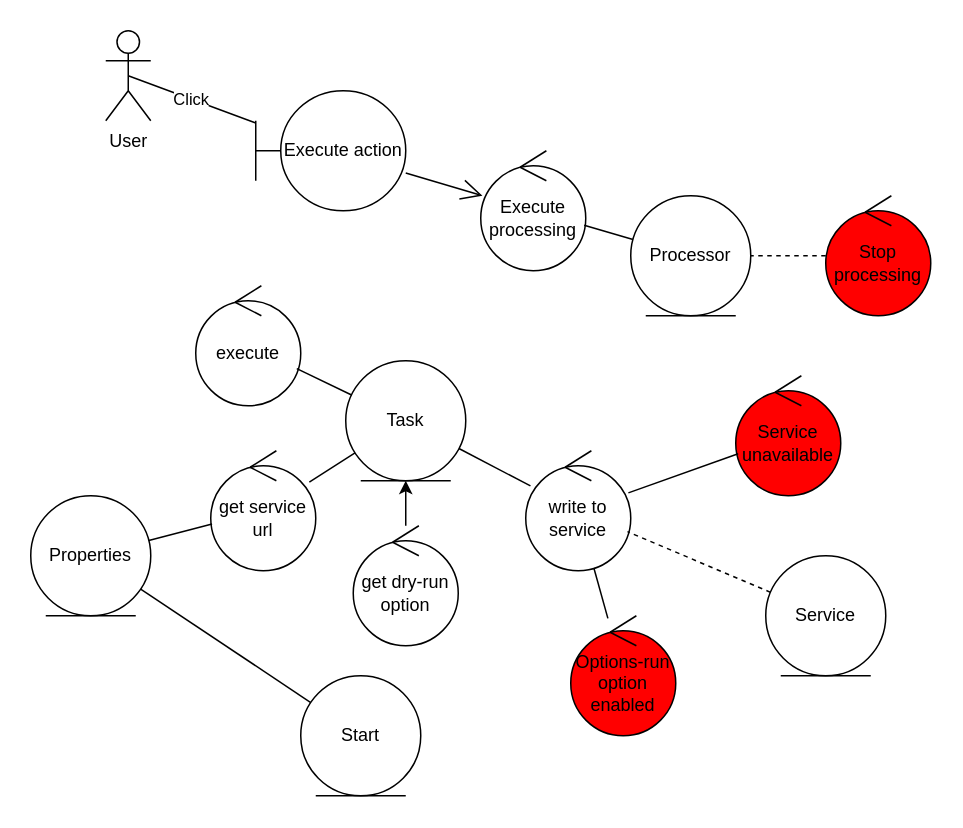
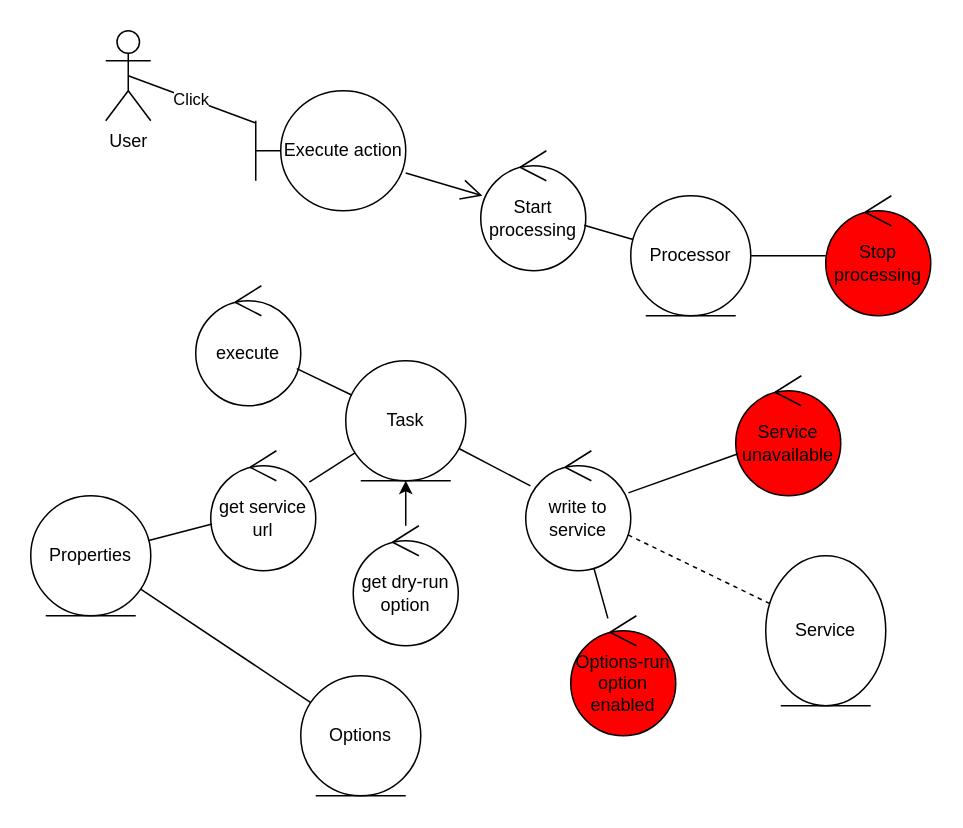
(533, 218) -> (533, 218)
(788, 256) -> (788, 256)
(826, 616) -> (826, 631)
(361, 736) -> (361, 736)
